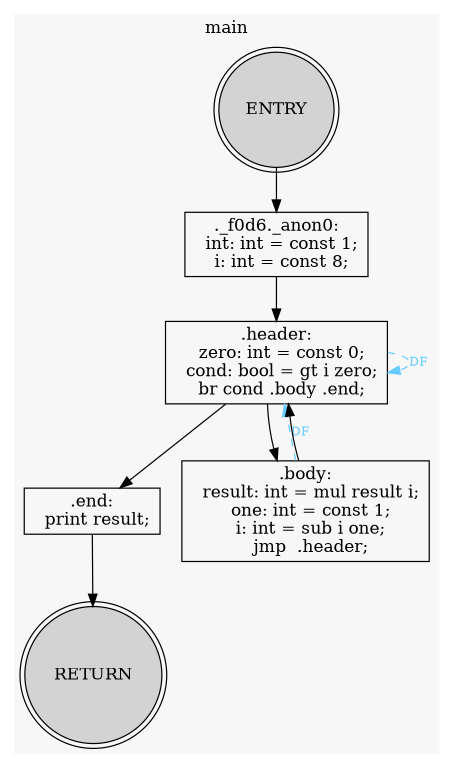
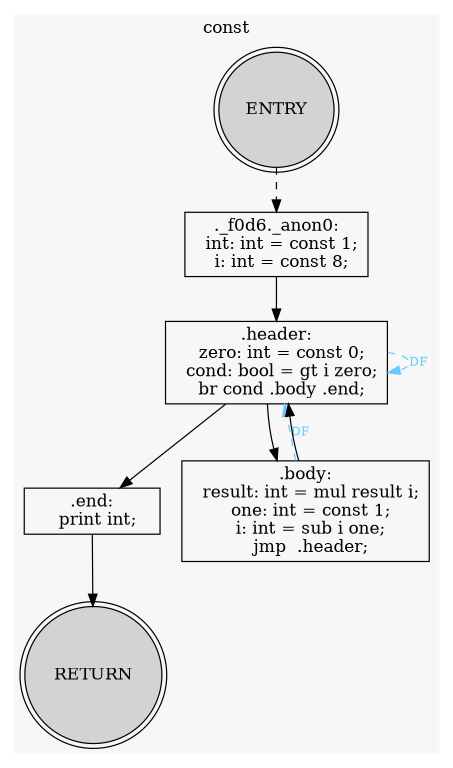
(227, 28) -> (227, 28)
(276, 184) -> (276, 184)
(92, 511) -> (92, 511)
